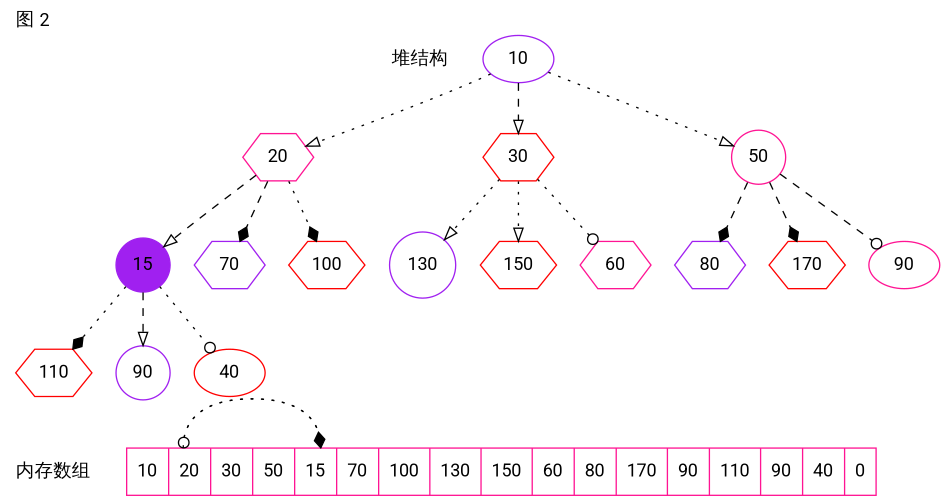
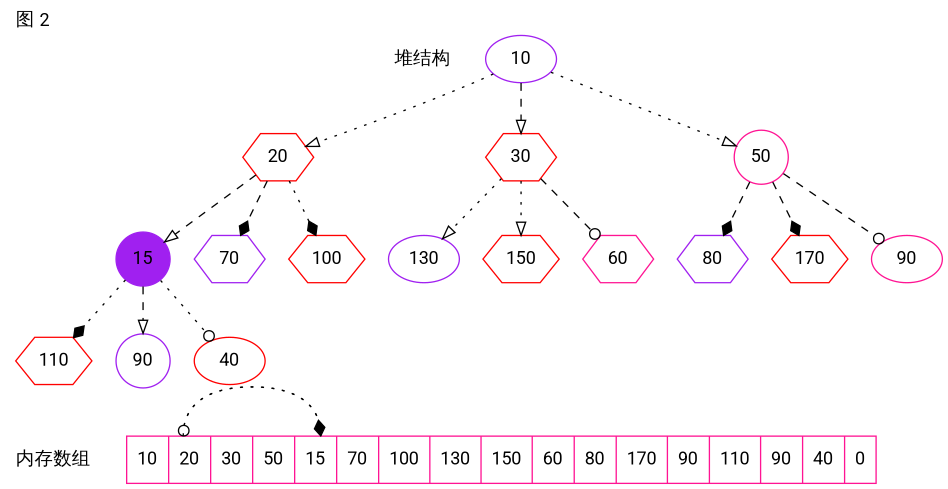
(278, 157) -> (278, 157)
(563, 207) -> (566, 204)
(423, 265) -> (424, 259)
